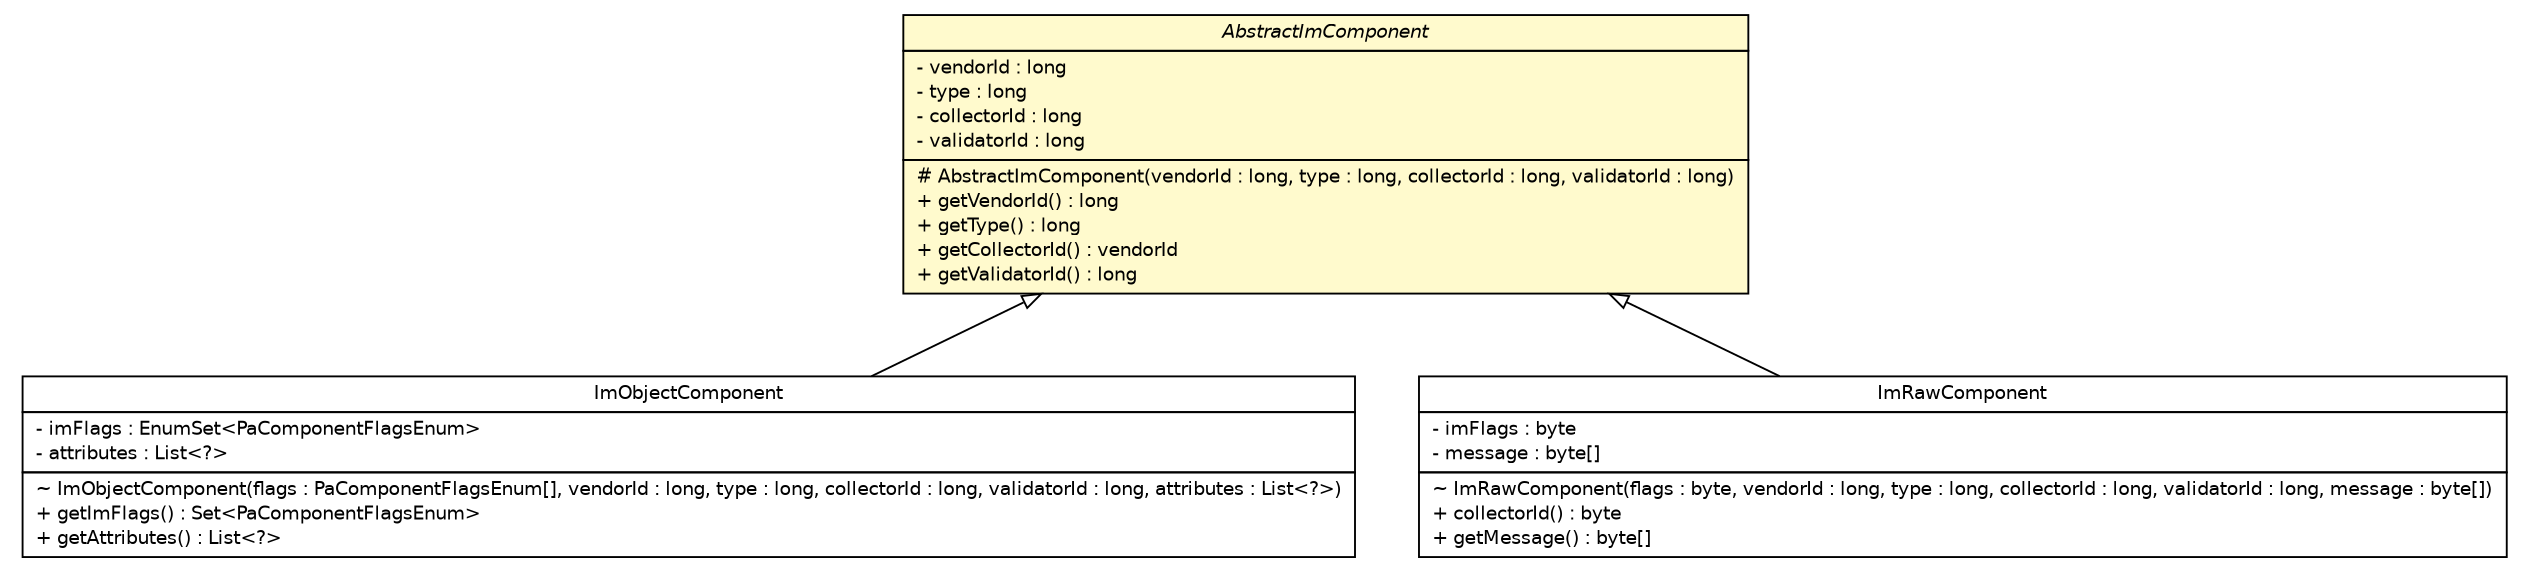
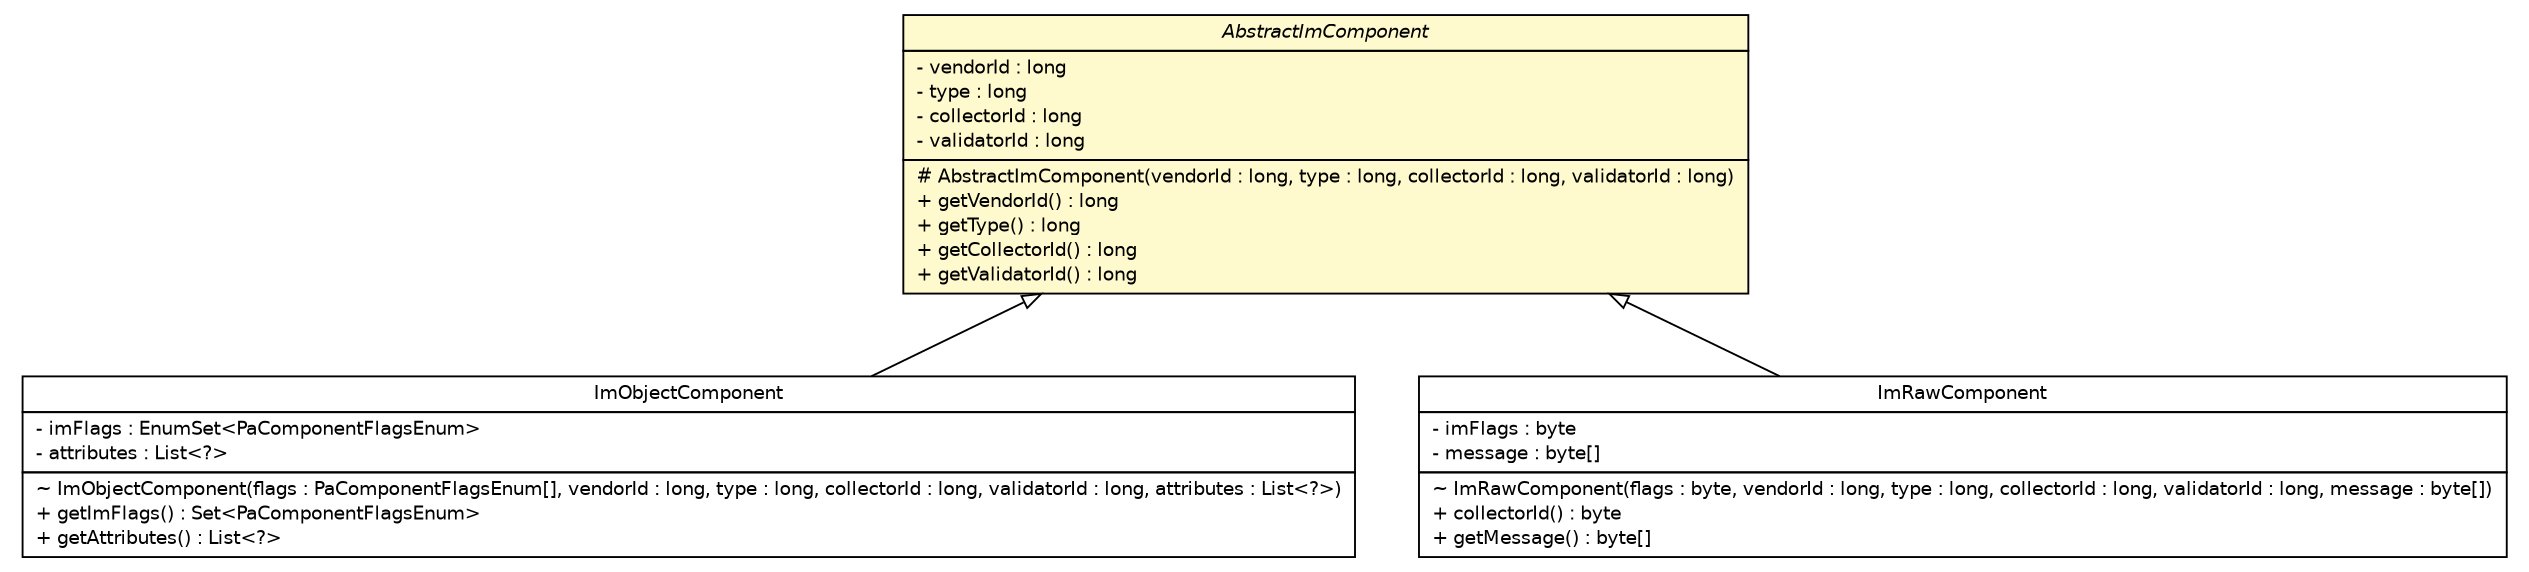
(1047, 250) -> (1028, 250)
